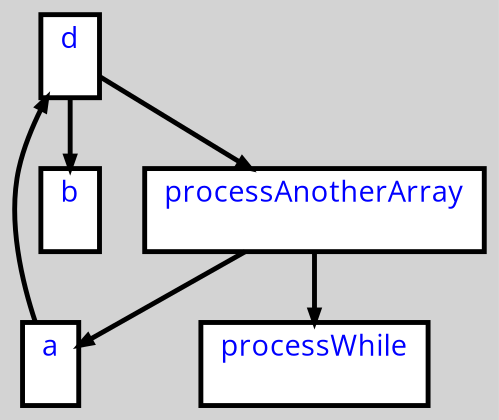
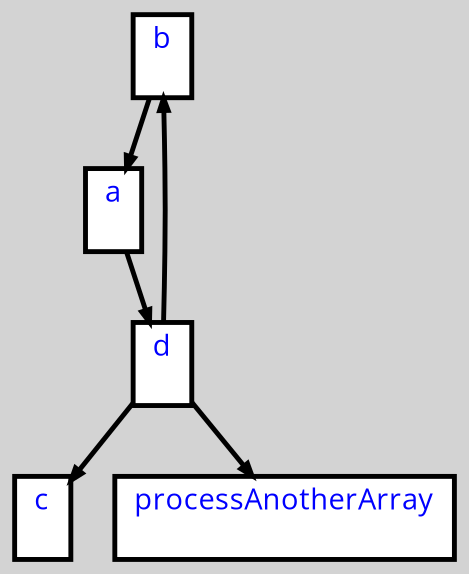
(168, 295) -> (140, 127)
(314, 364) -> none
none -> (43, 518)
